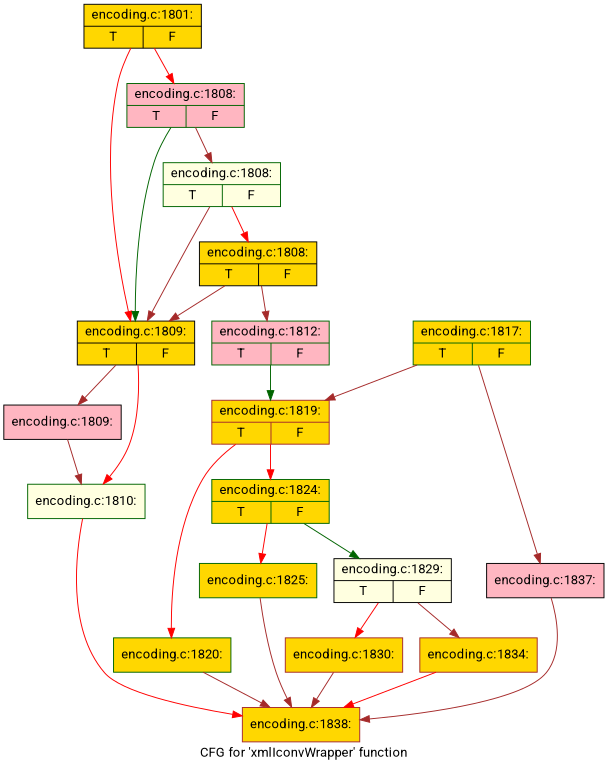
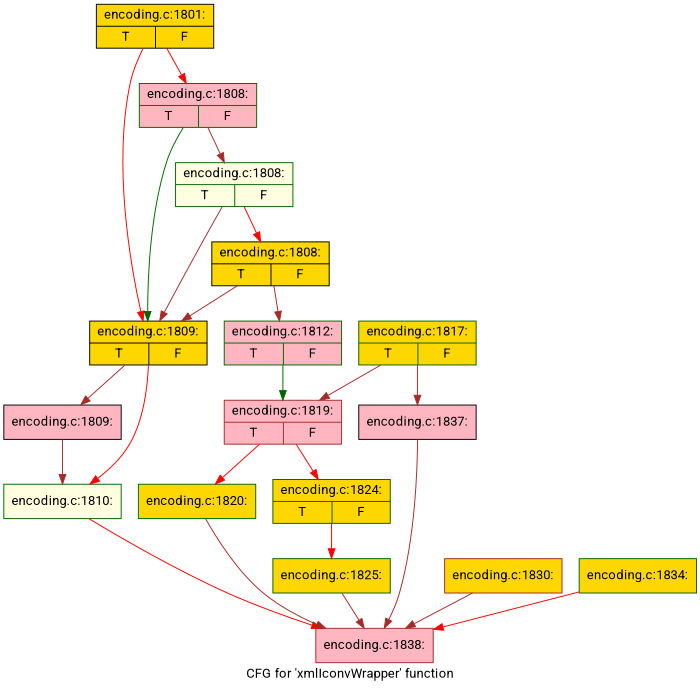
(271, 422) -> (283, 422)
(393, 581) -> none
(479, 655) -> (638, 576)
(301, 725) -> (375, 645)
